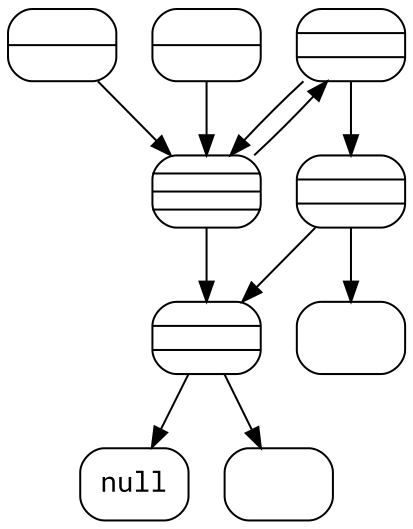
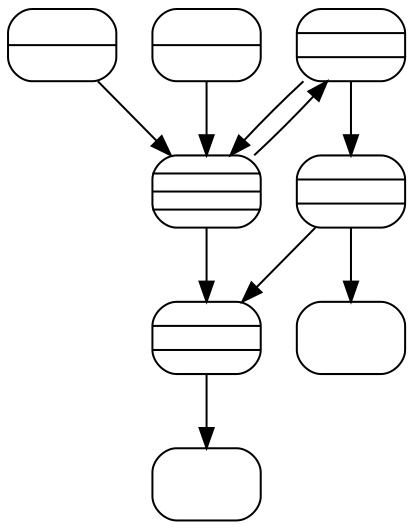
(134, 484) -> none
